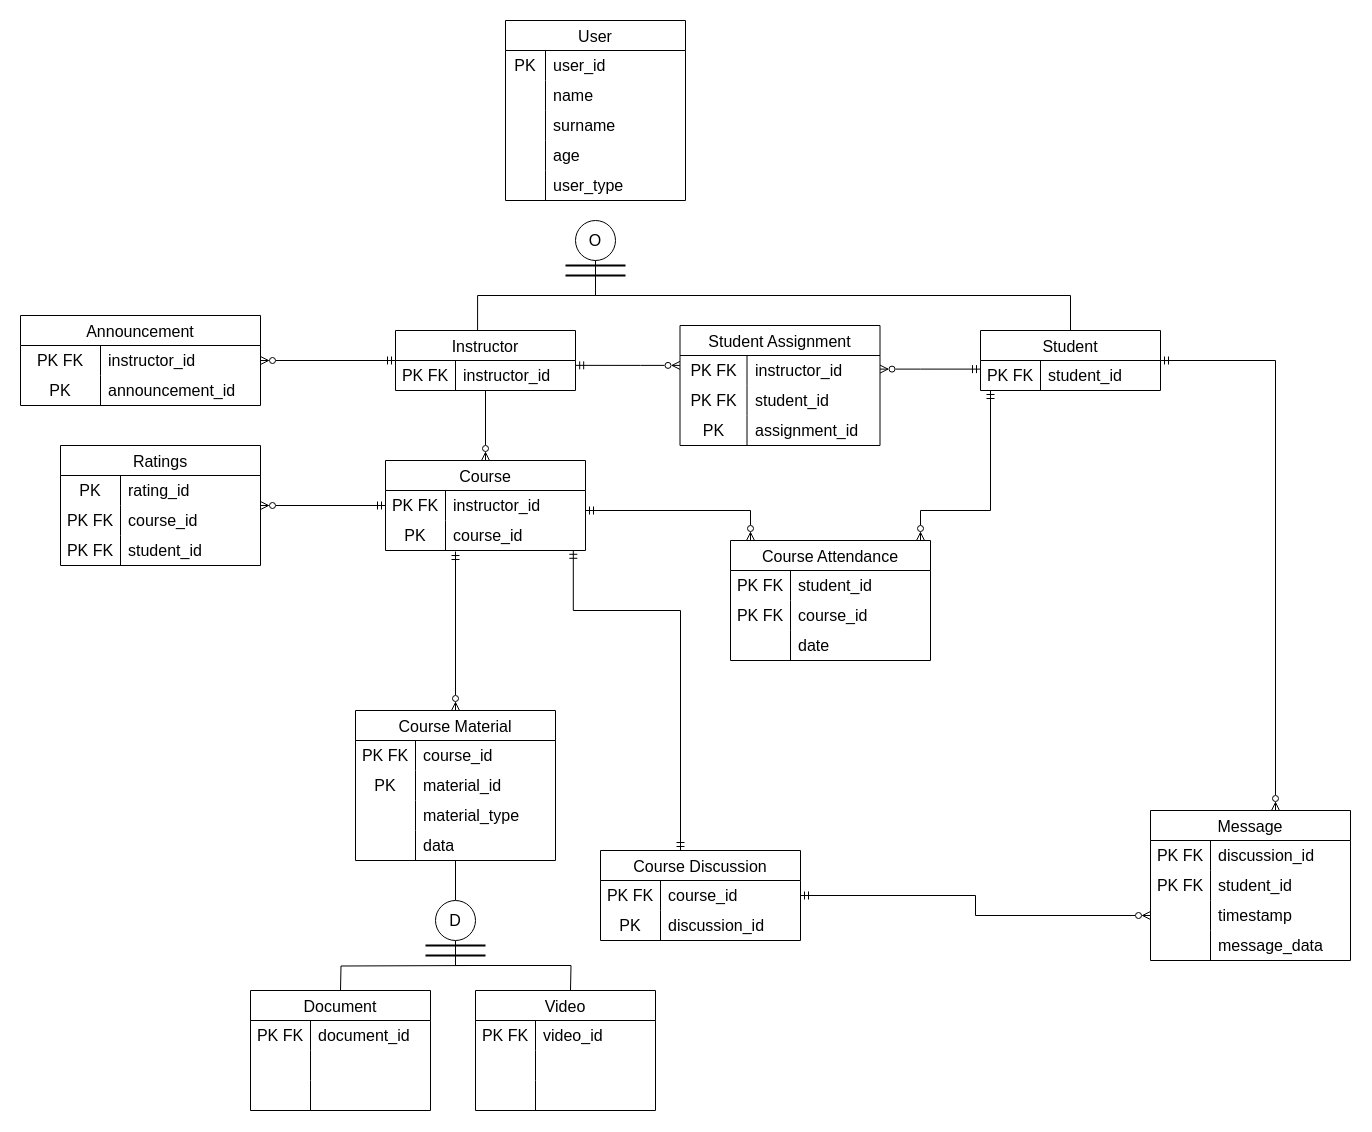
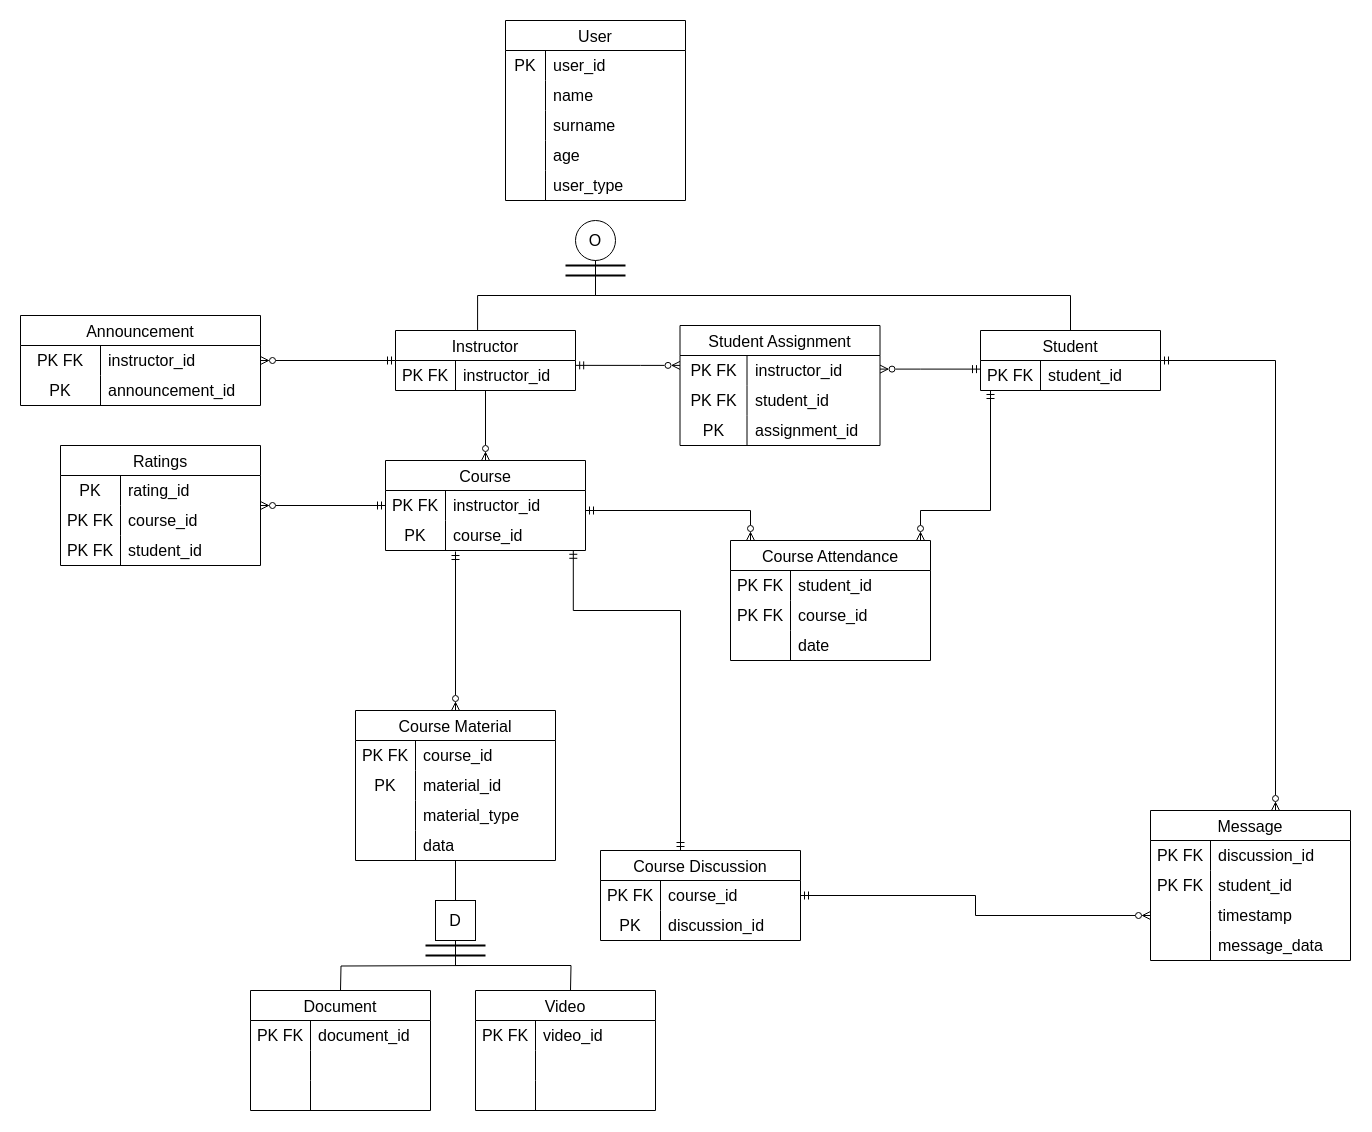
(456, 921) -> (456, 921)
